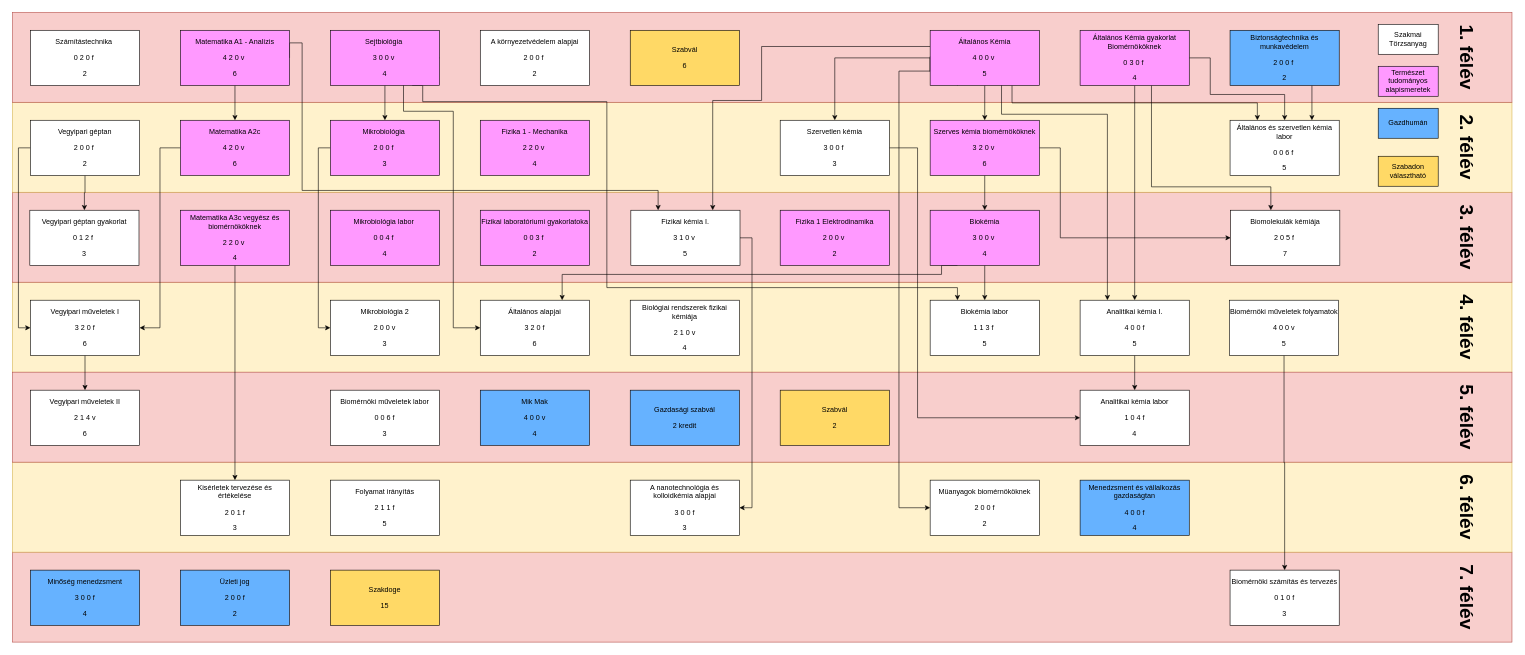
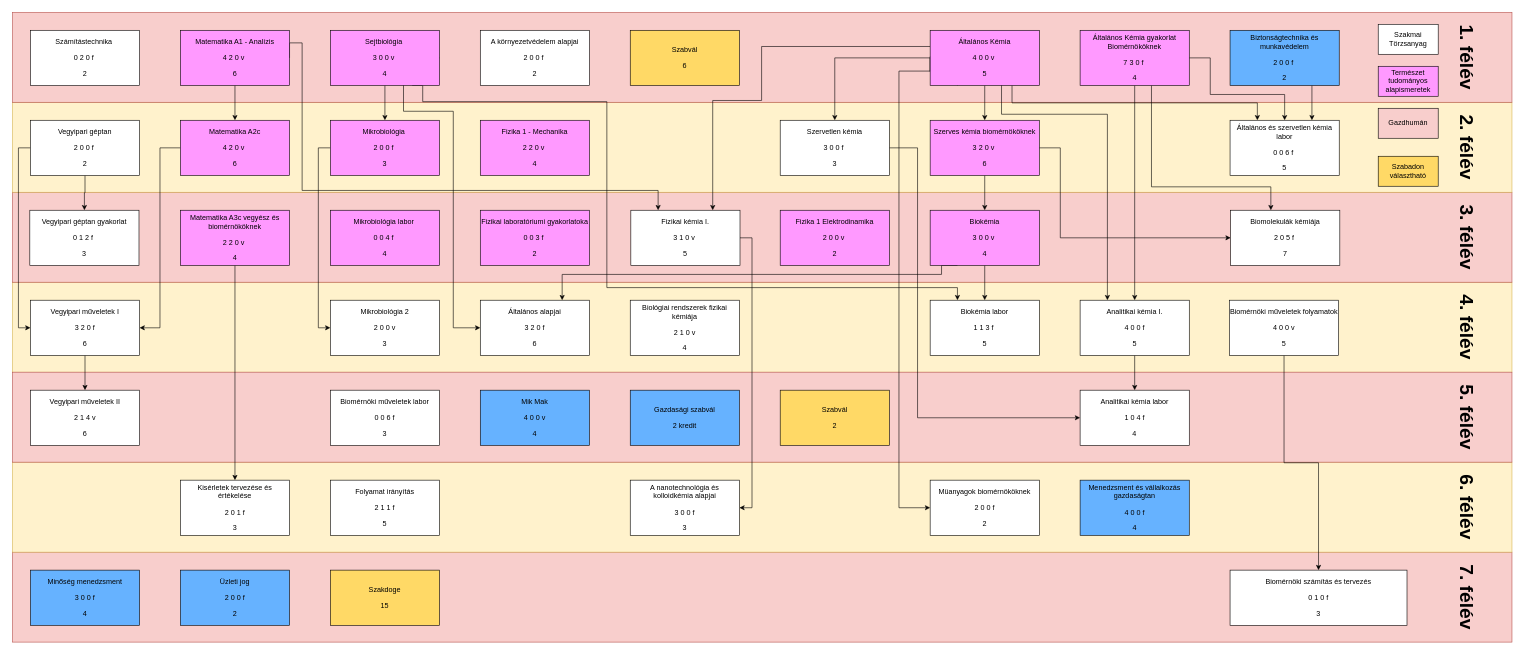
(1135, 58) -> (1135, 58)
(1409, 123) -> (1409, 123)
(1285, 598) -> (1319, 598)
